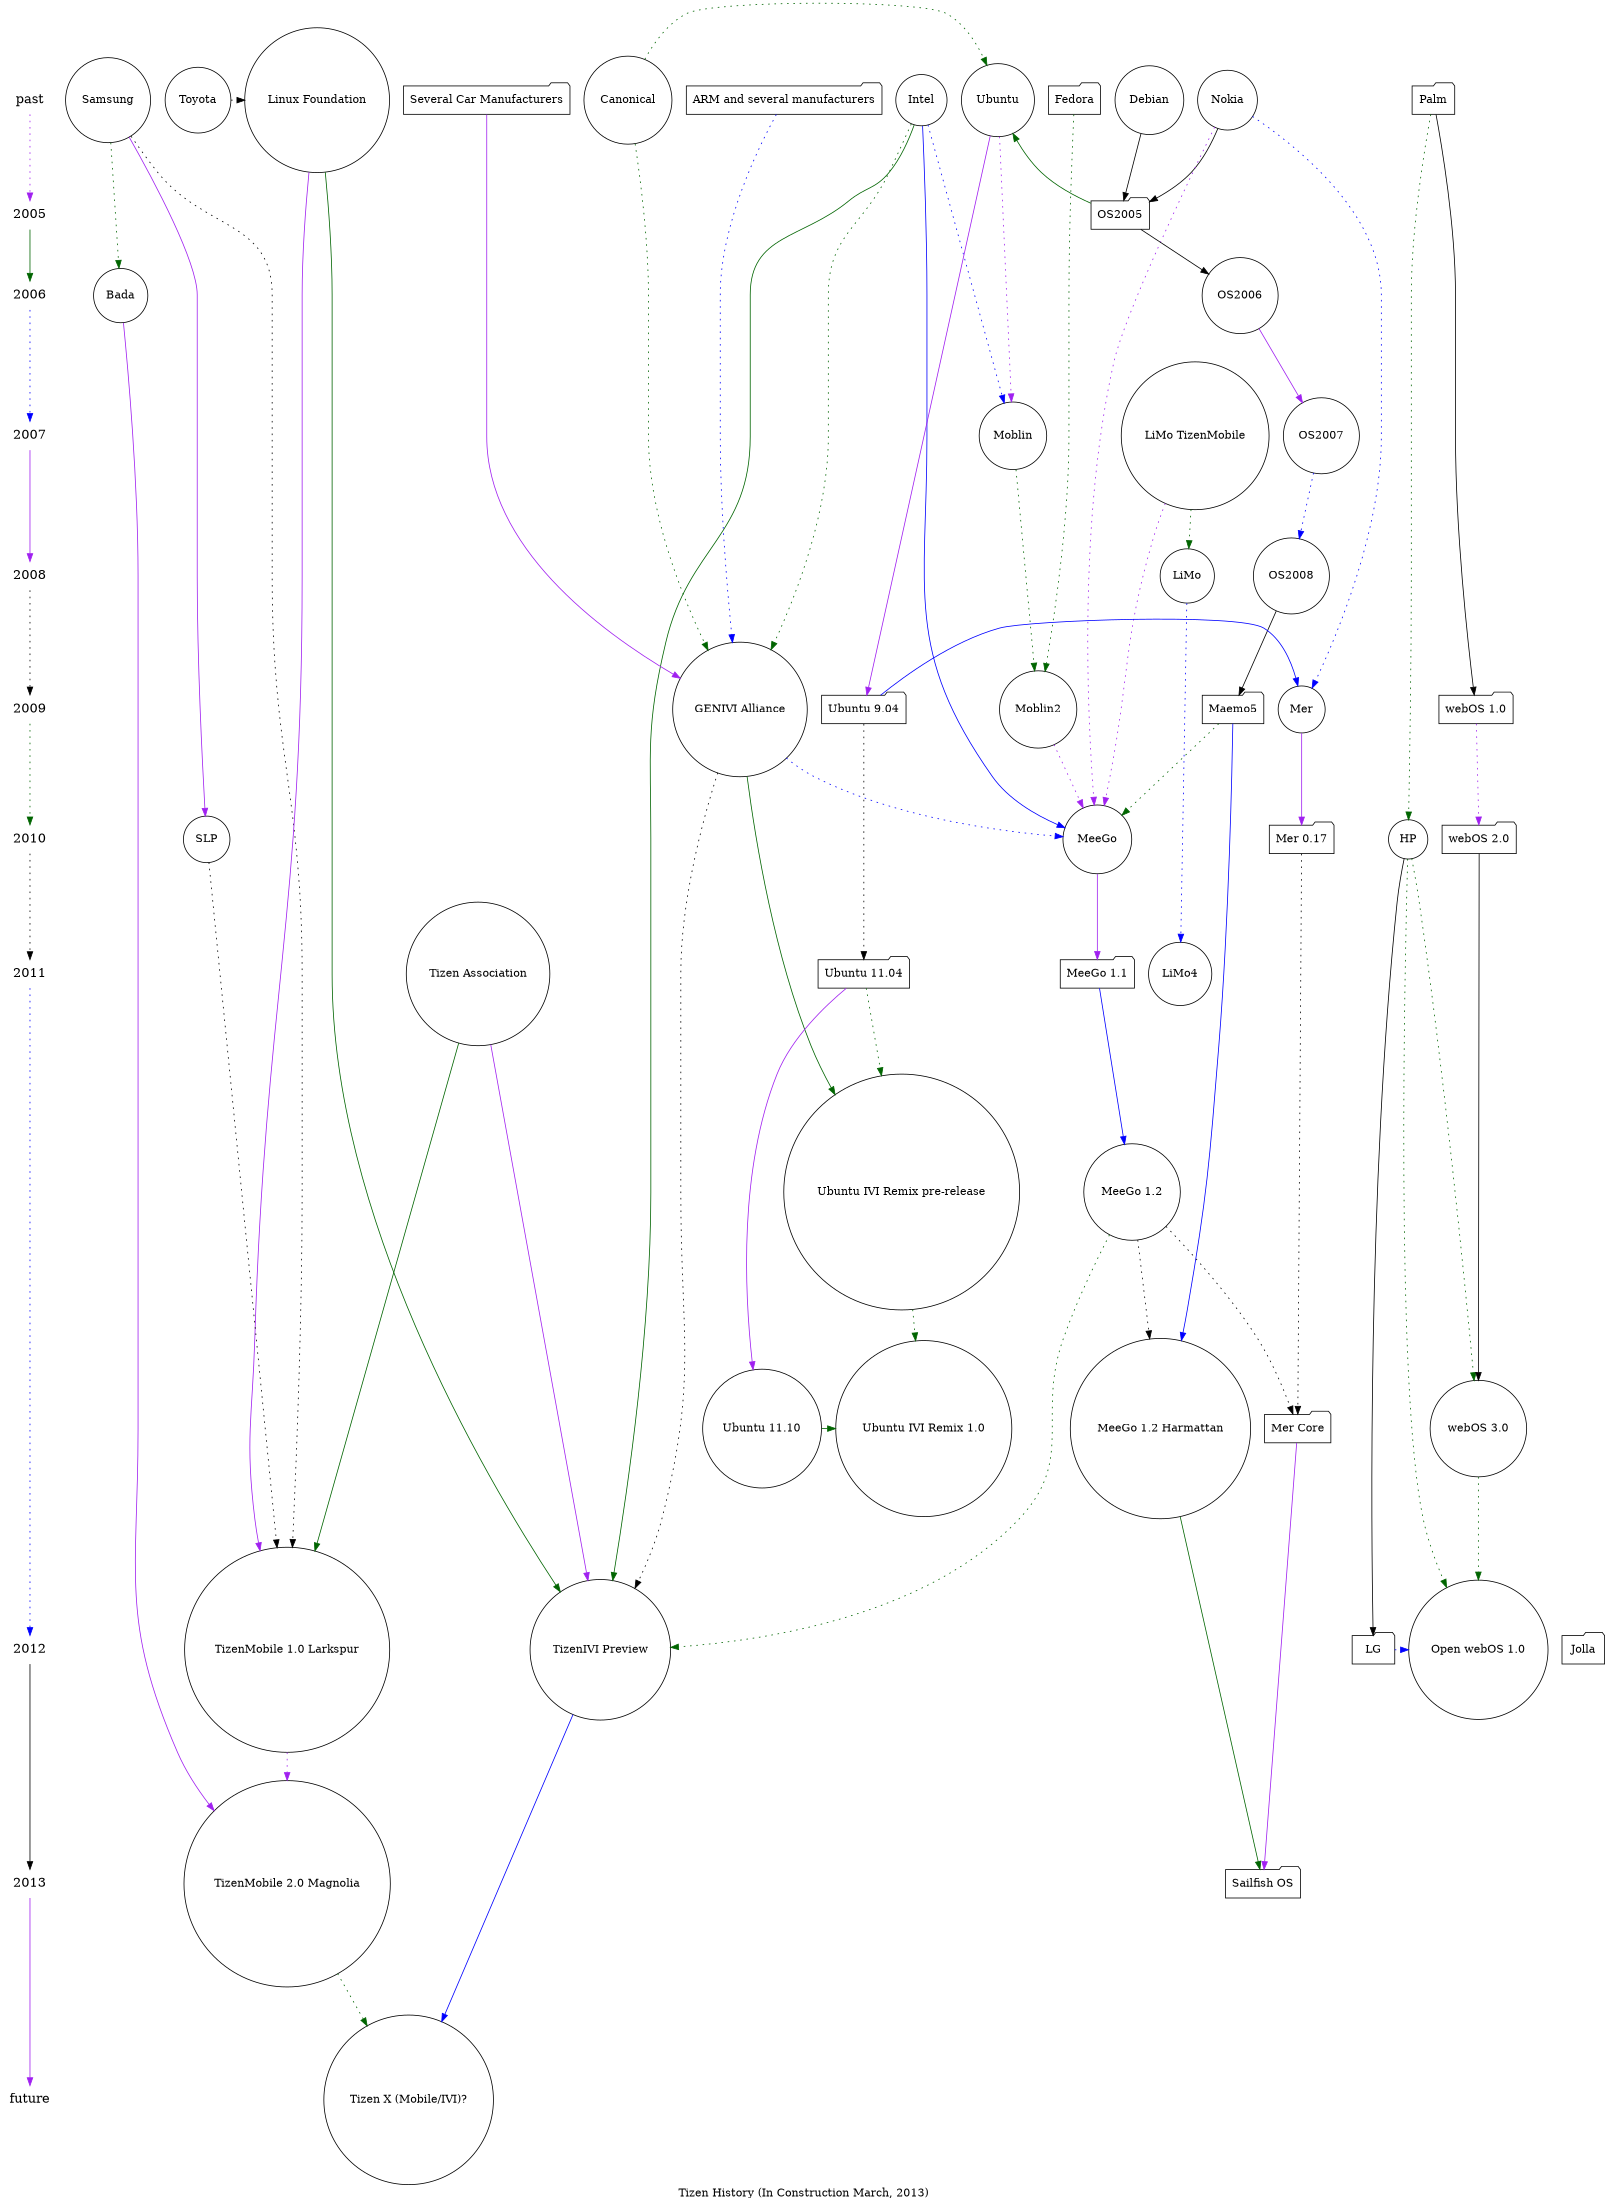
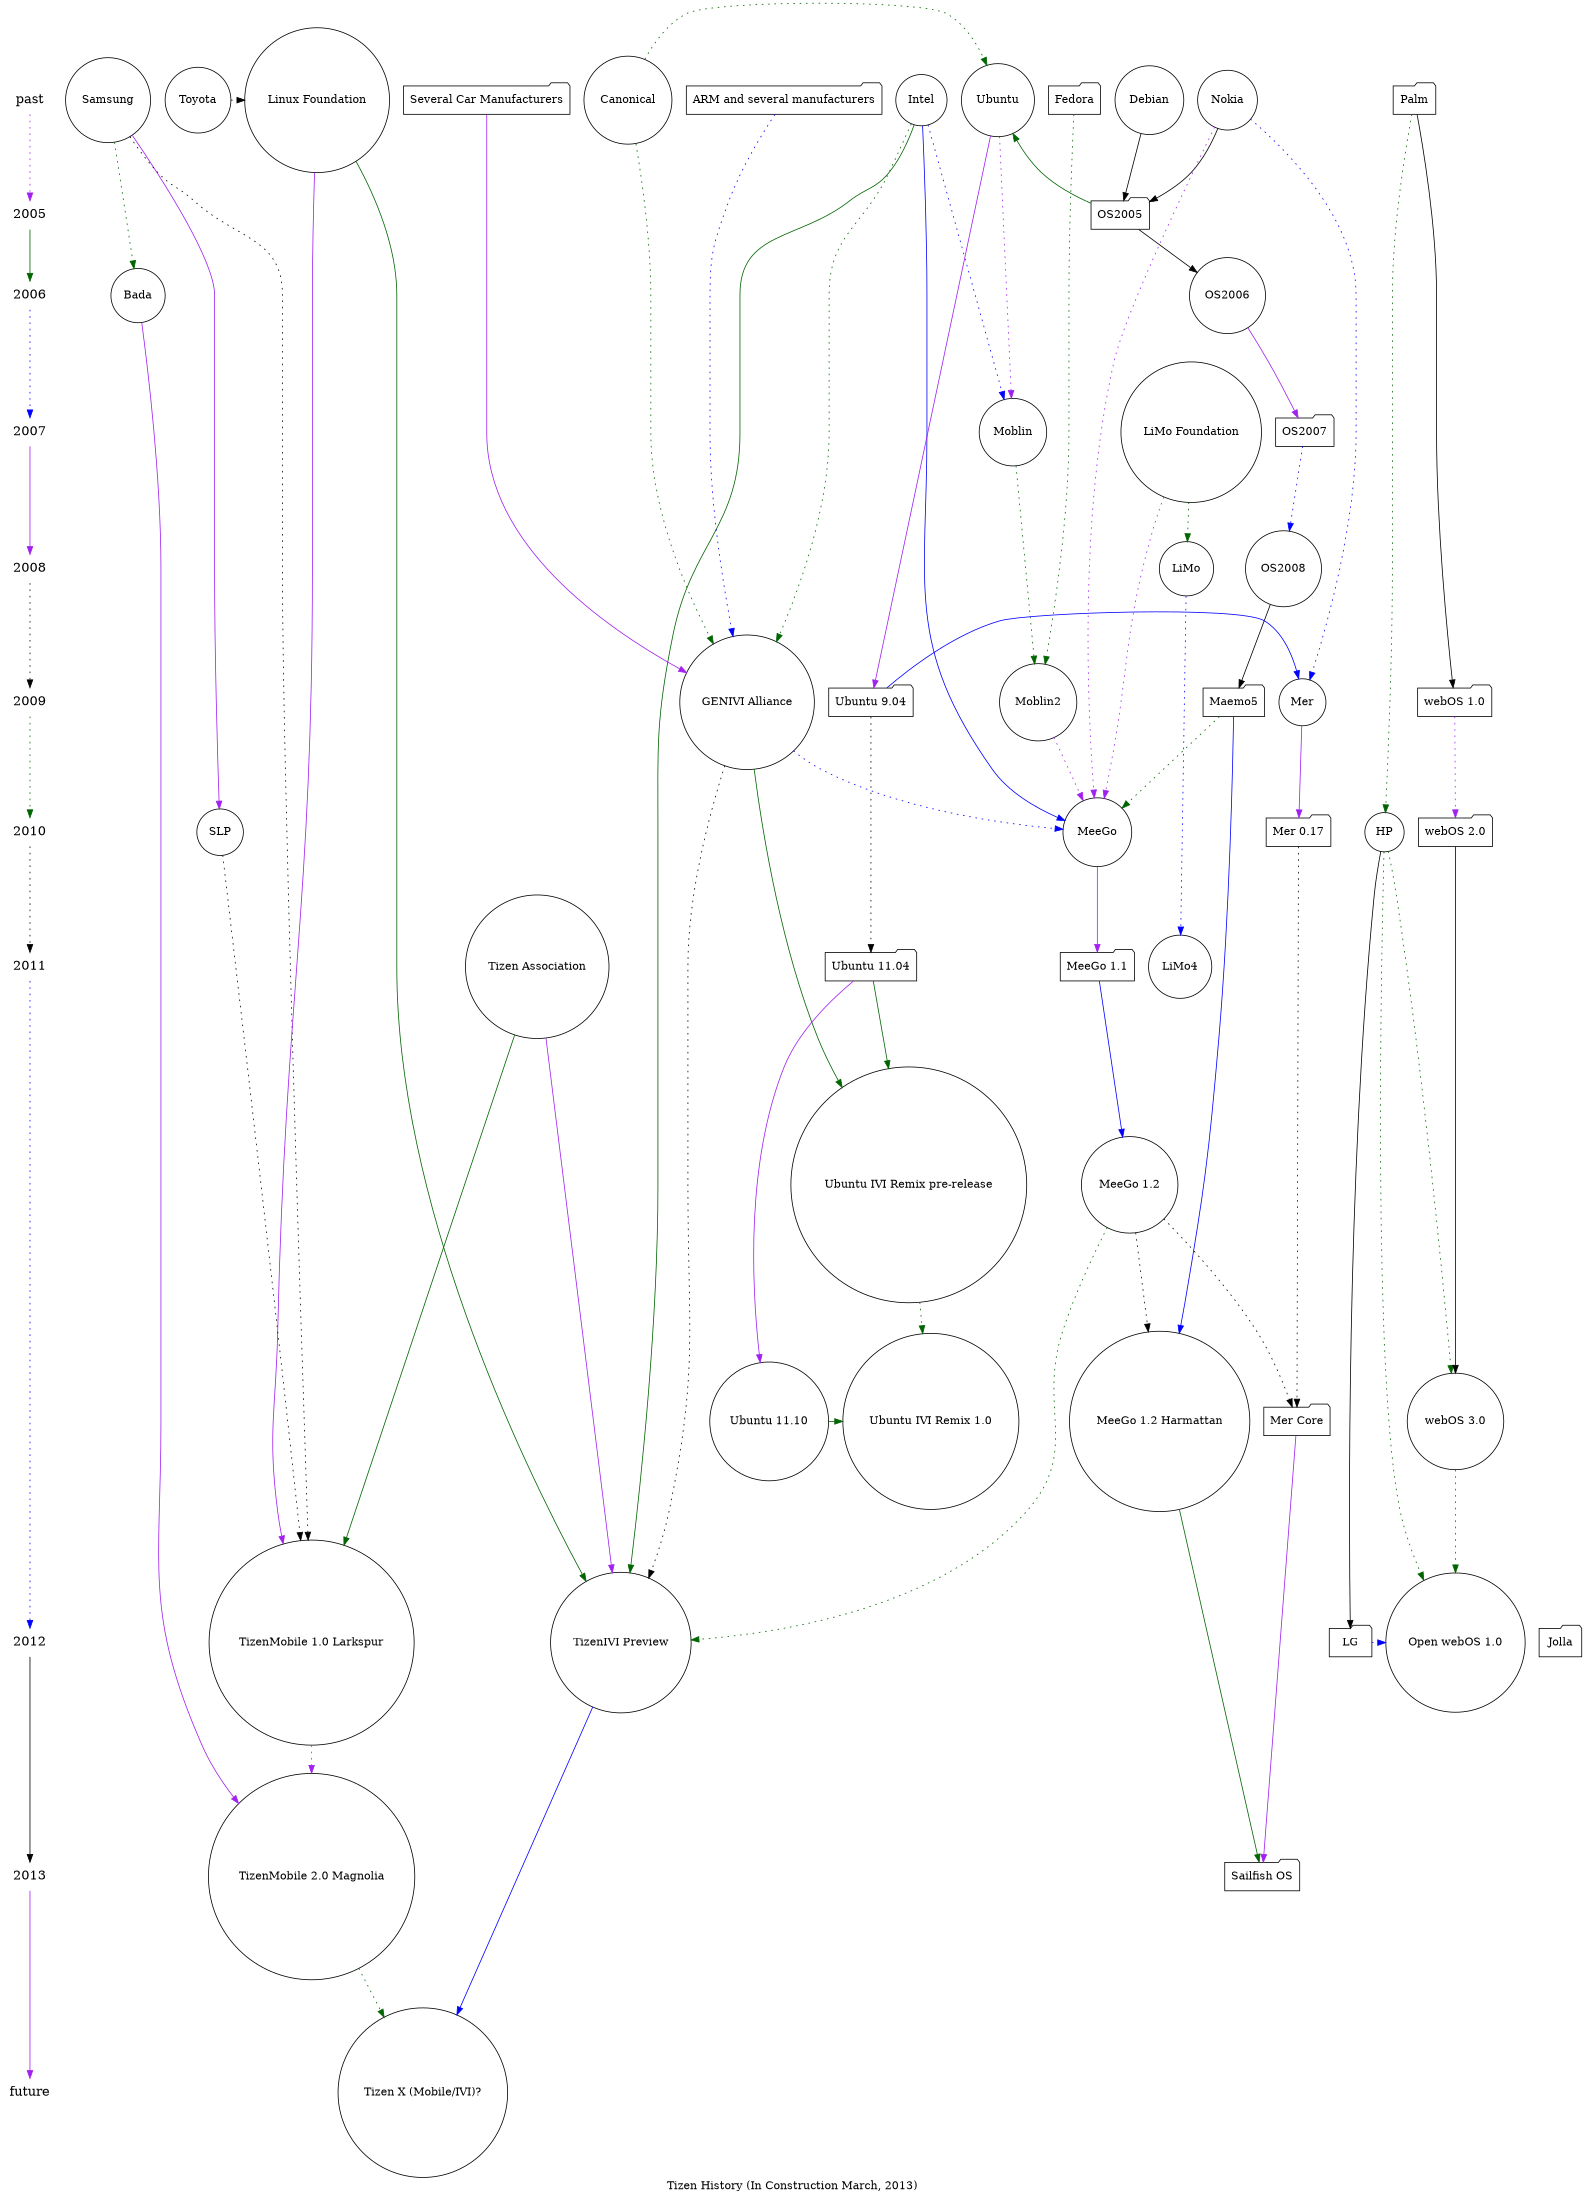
(1195, 436) -> (1191, 432)
(1321, 436) -> (1305, 432)
(873, 1028) -> (880, 1021)
